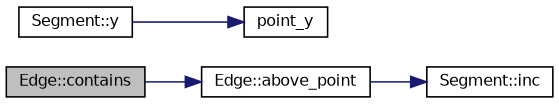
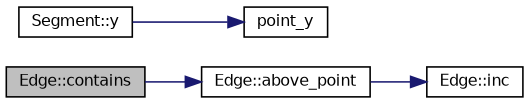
(490, 82) -> (475, 82)
